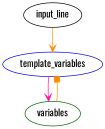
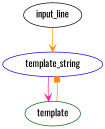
(53, 64) -> (53, 64)
(53, 114) -> (53, 114)
